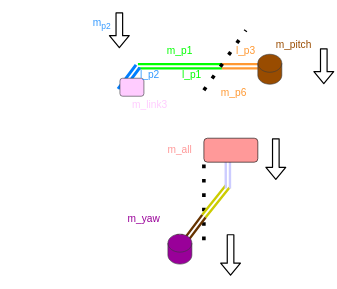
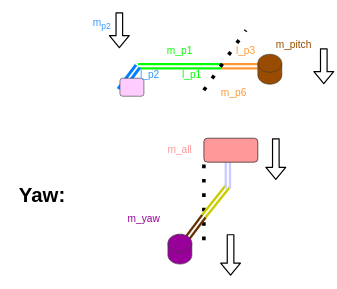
(150, 105) -> none
none -> (42, 195)
